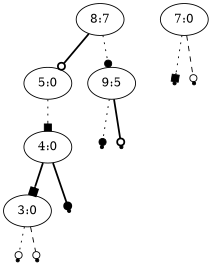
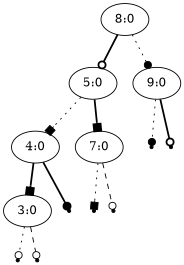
(100, 19) -> (125, 19)
(112, 83) -> (157, 83)
none -> (96, 111)
